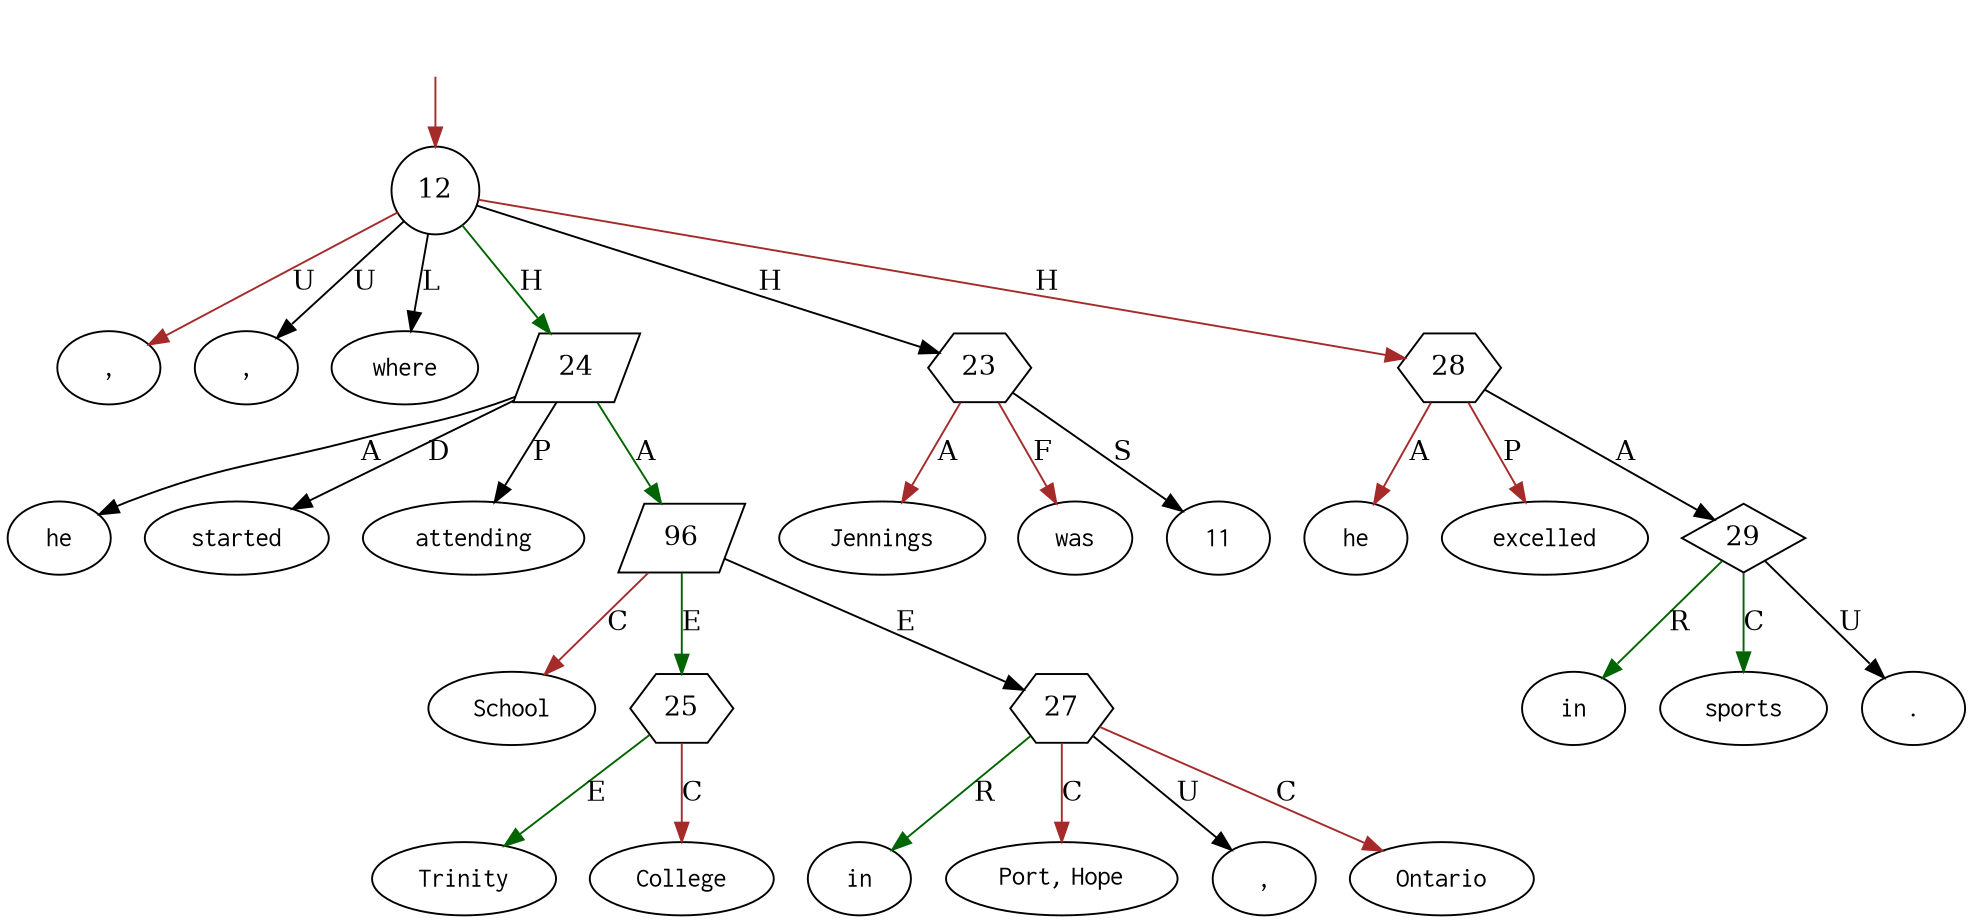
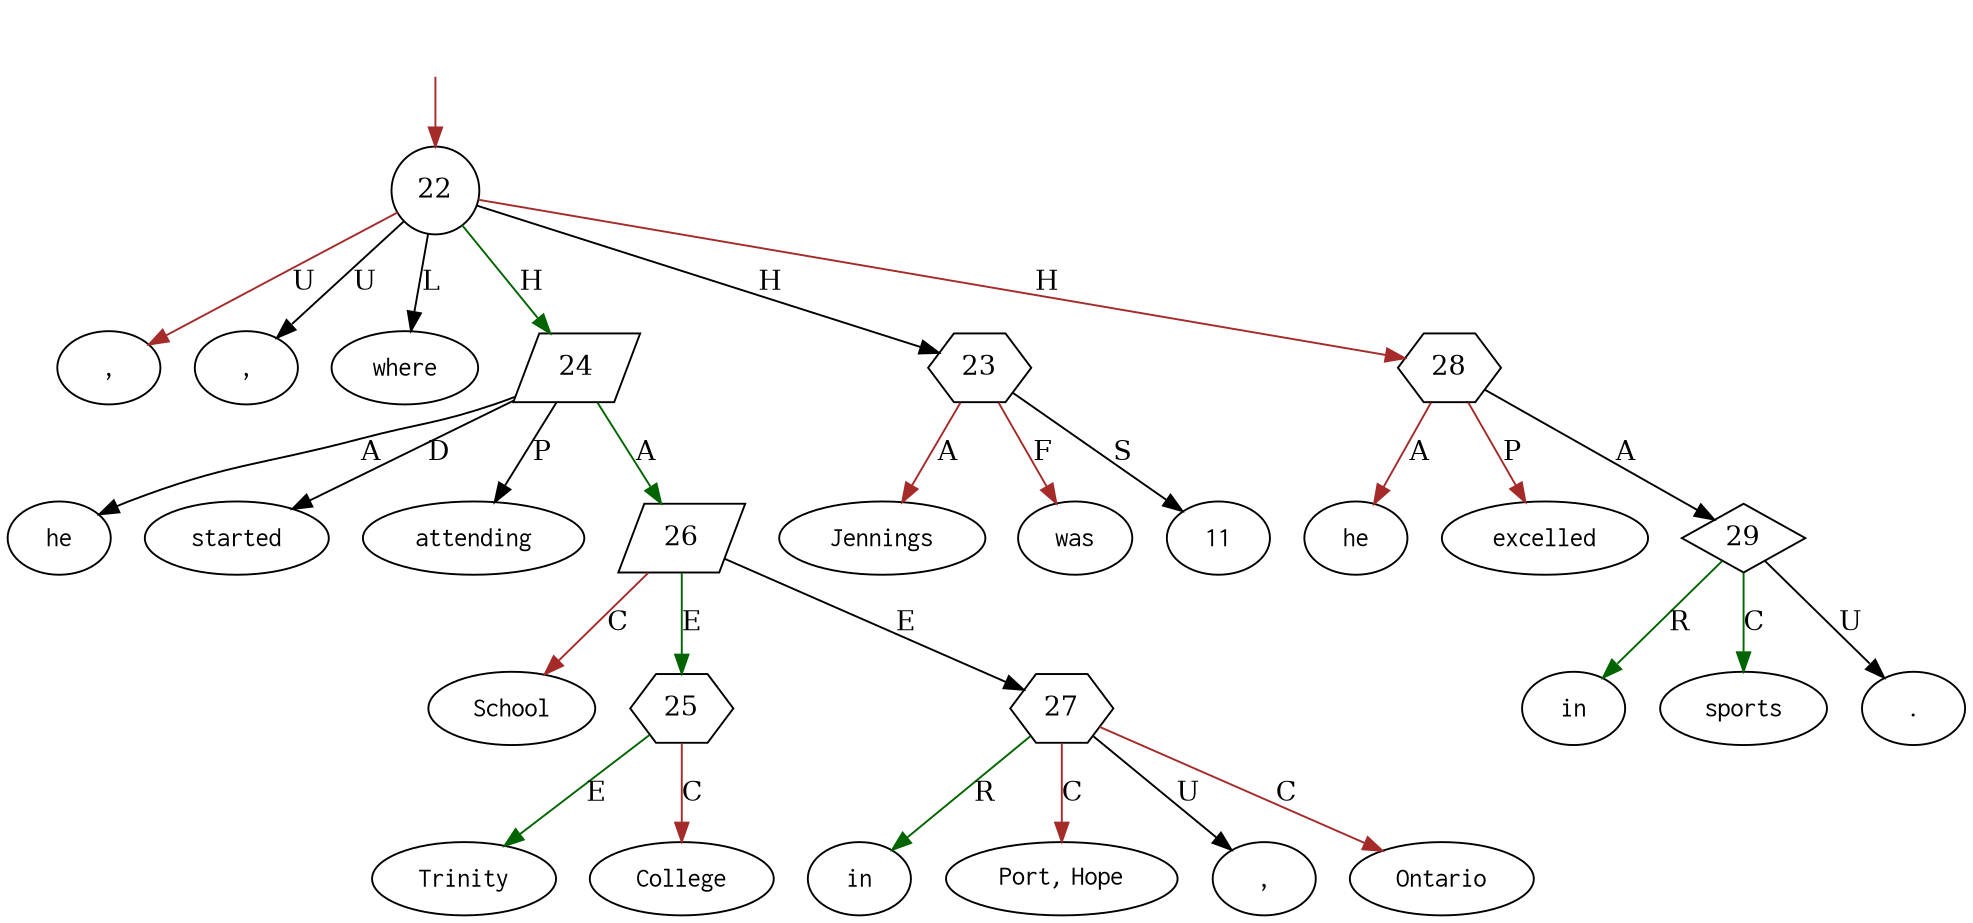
(435, 190) -> (435, 190)
(682, 538) -> (682, 538)
